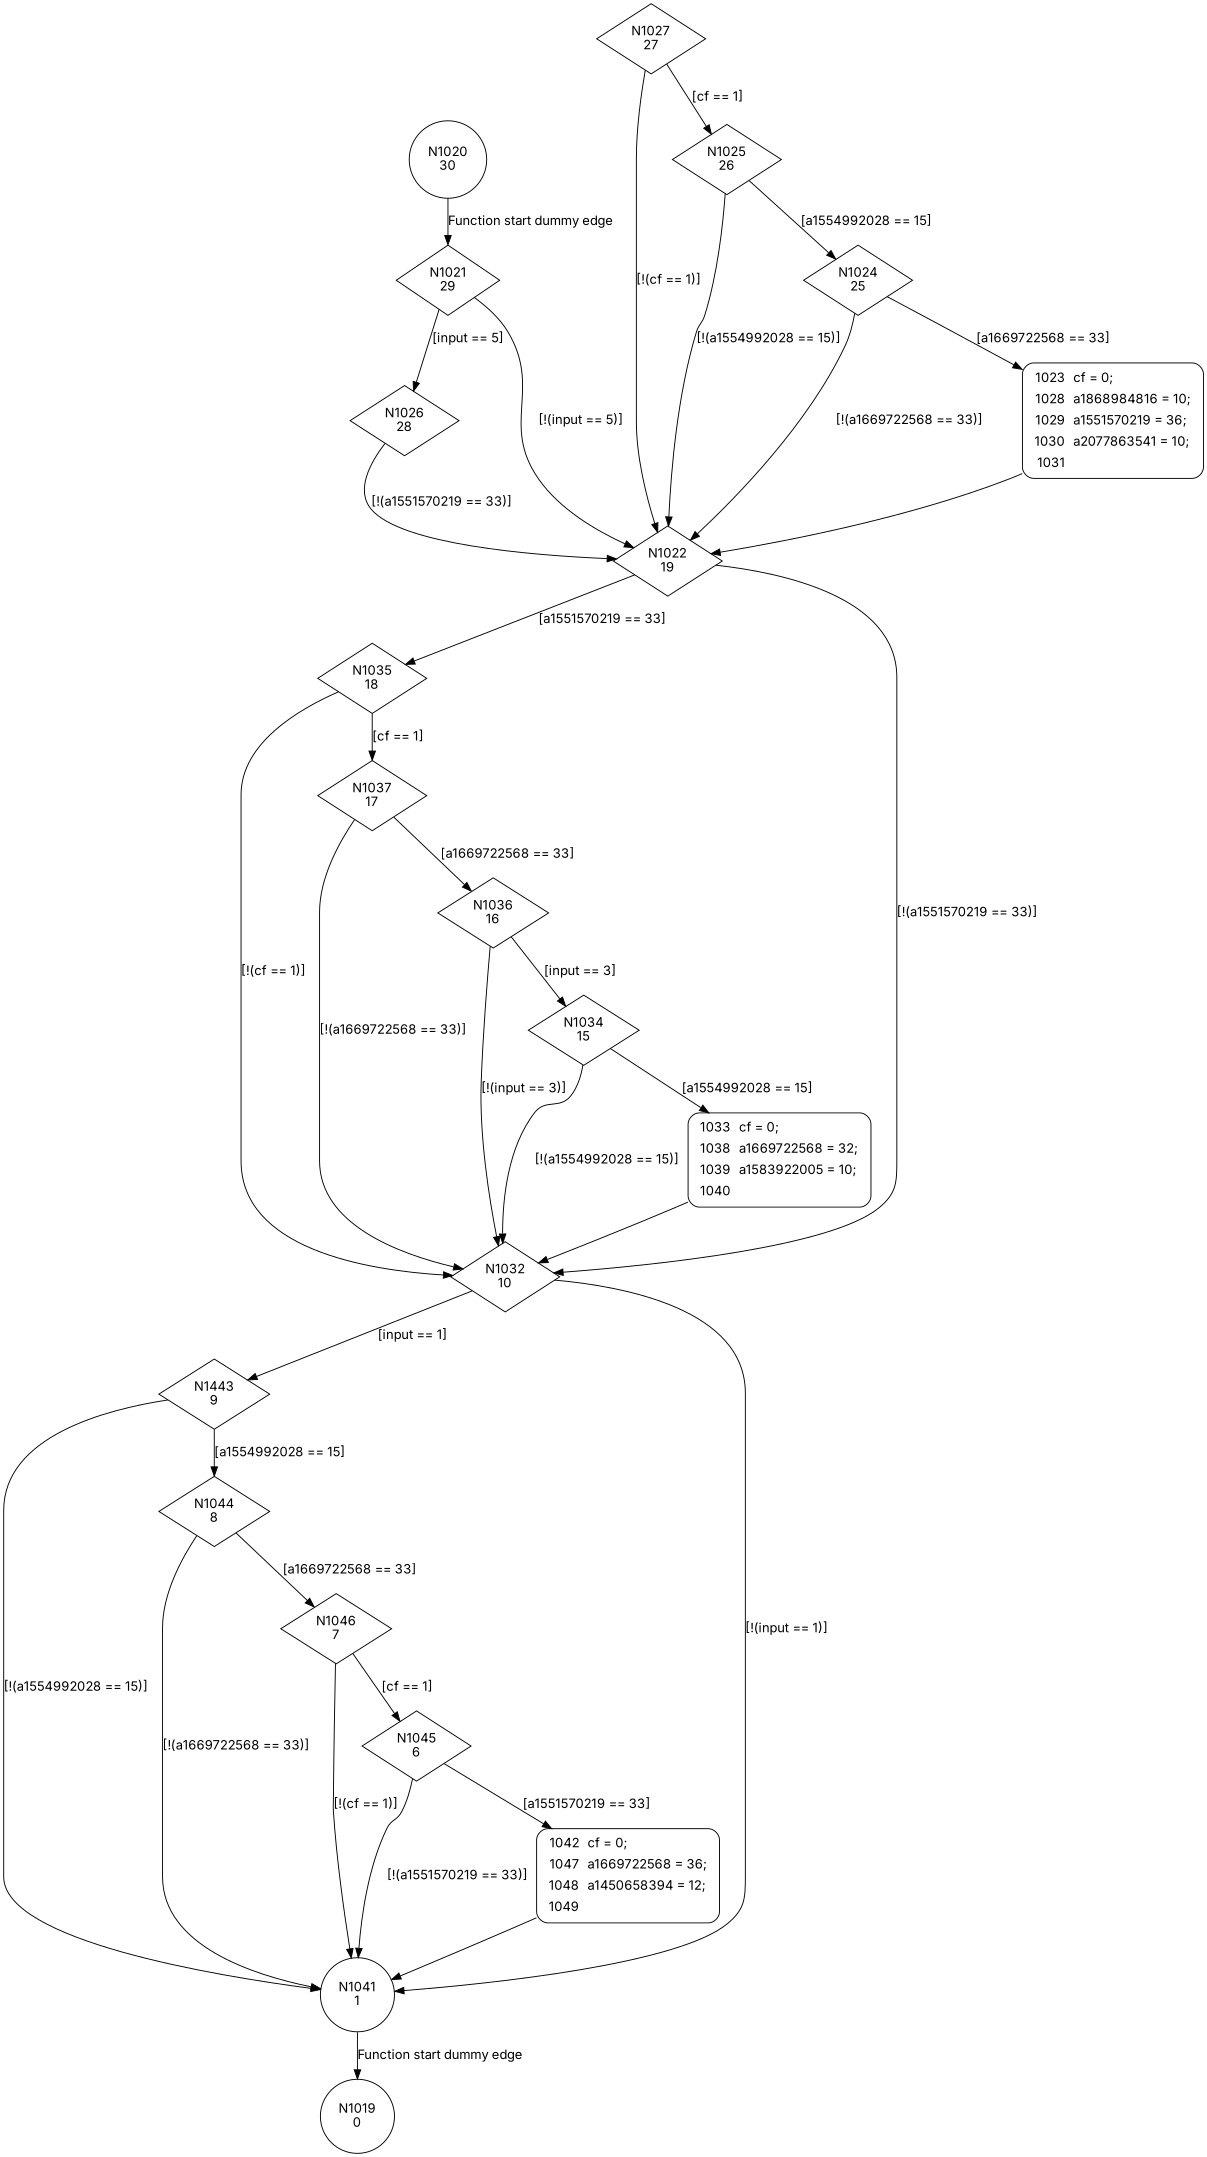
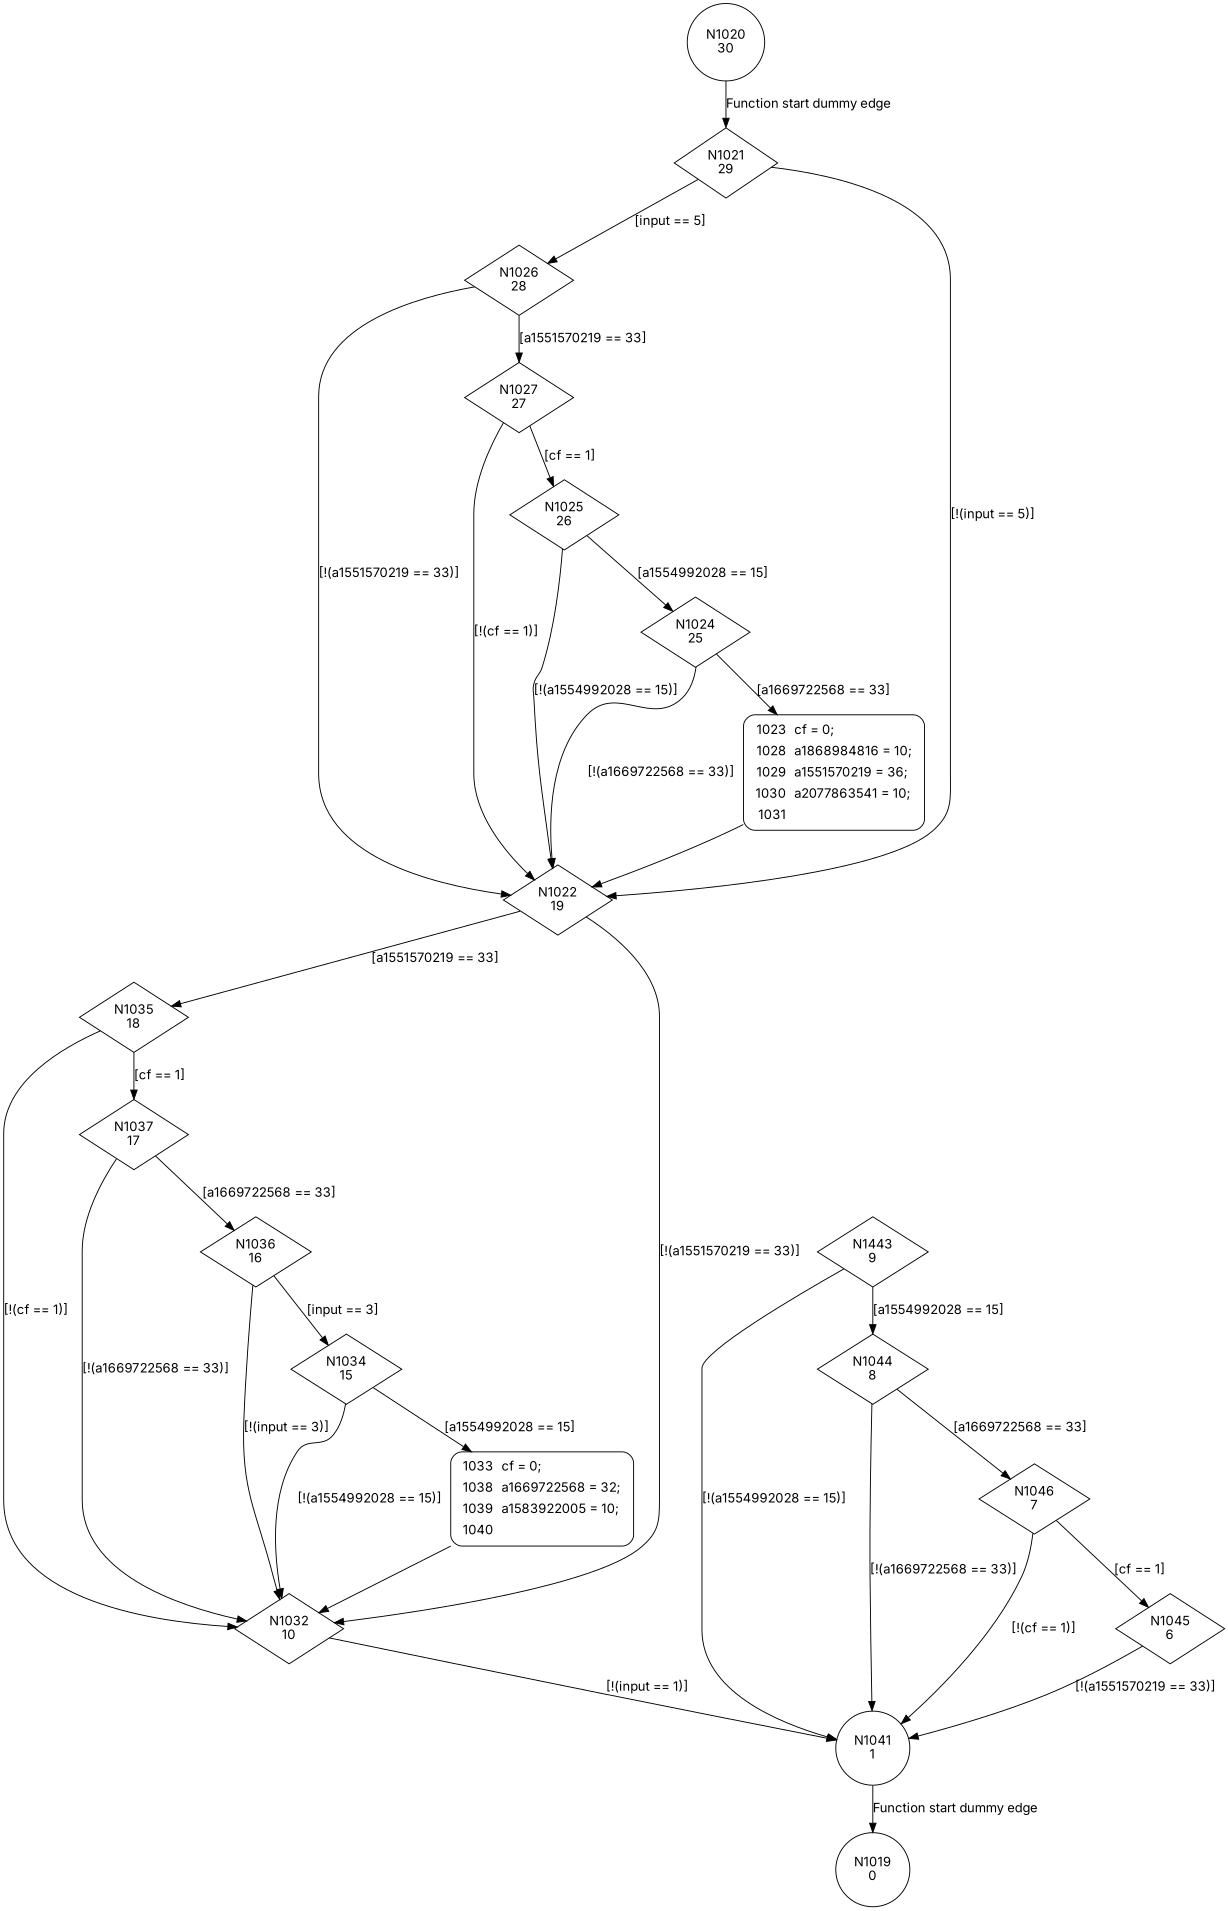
none -> (519, 334)
(364, 1334) -> none
(628, 1876) -> none
